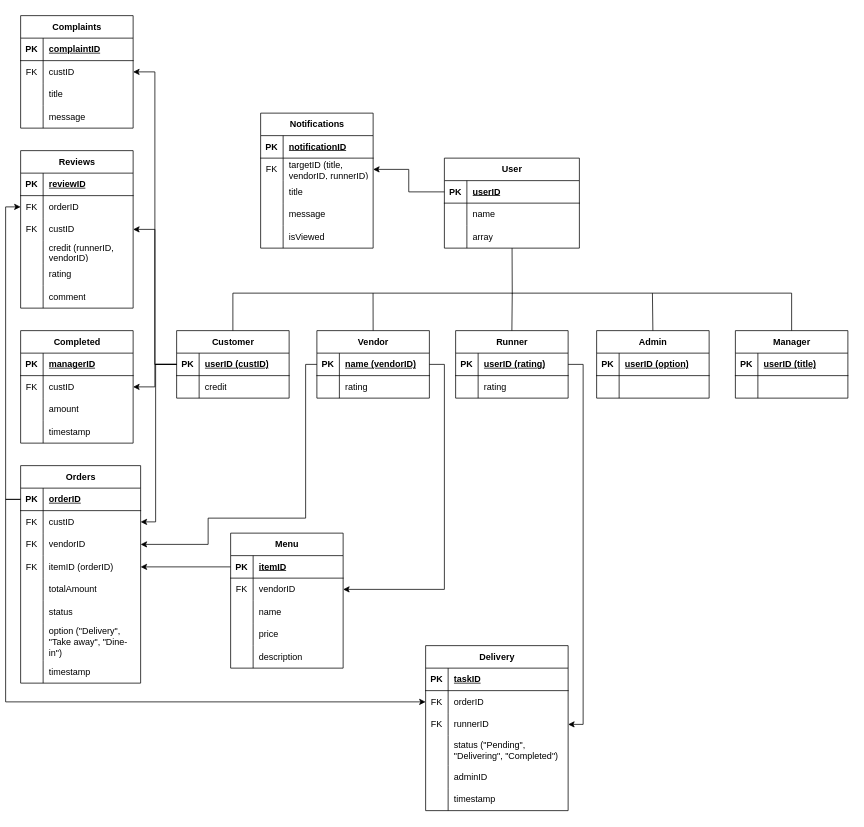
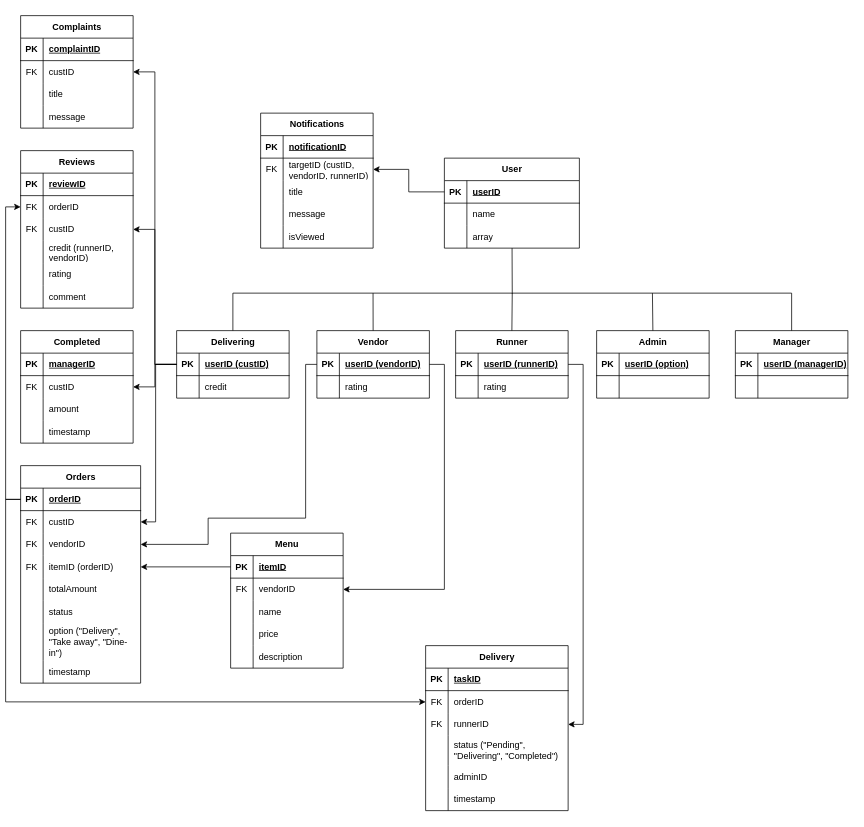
(331, 169) -> (331, 169)
(233, 342) -> (233, 342)
(382, 364) -> (387, 364)
(520, 364) -> (526, 364)
(796, 364) -> (806, 364)
